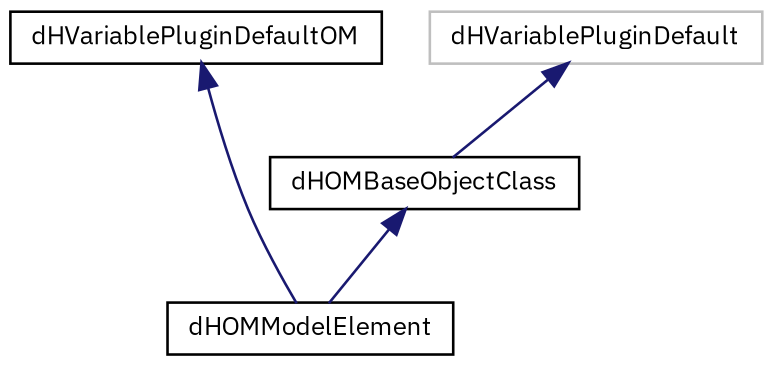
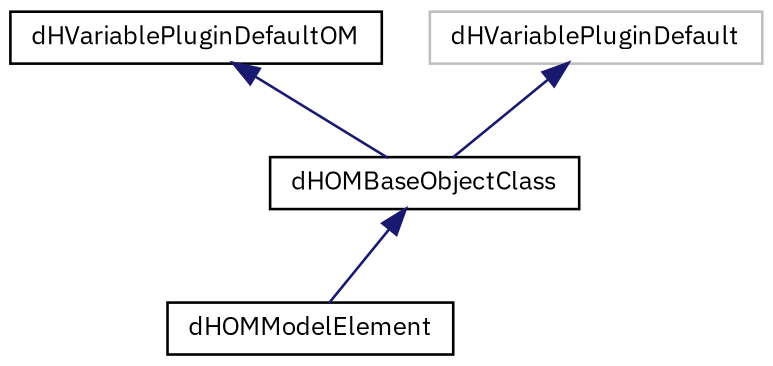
(244, 199) -> (322, 117)
